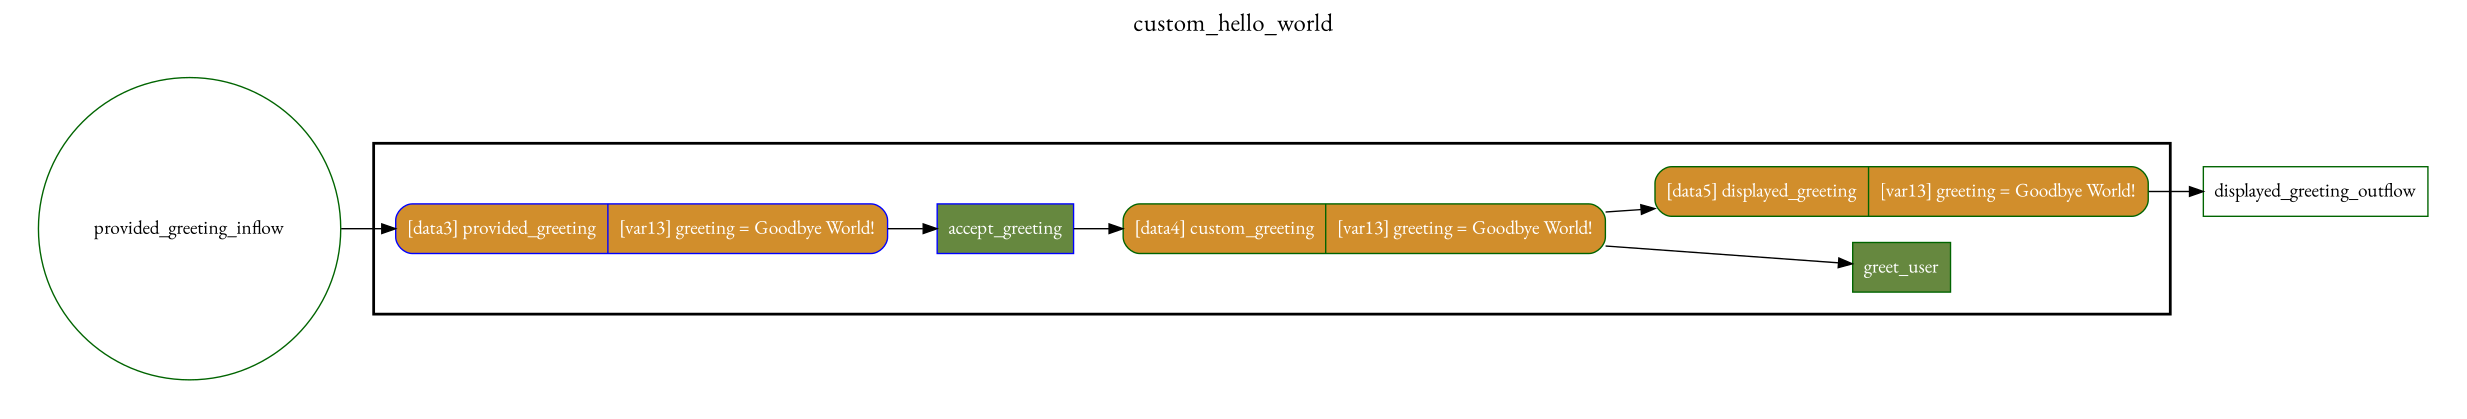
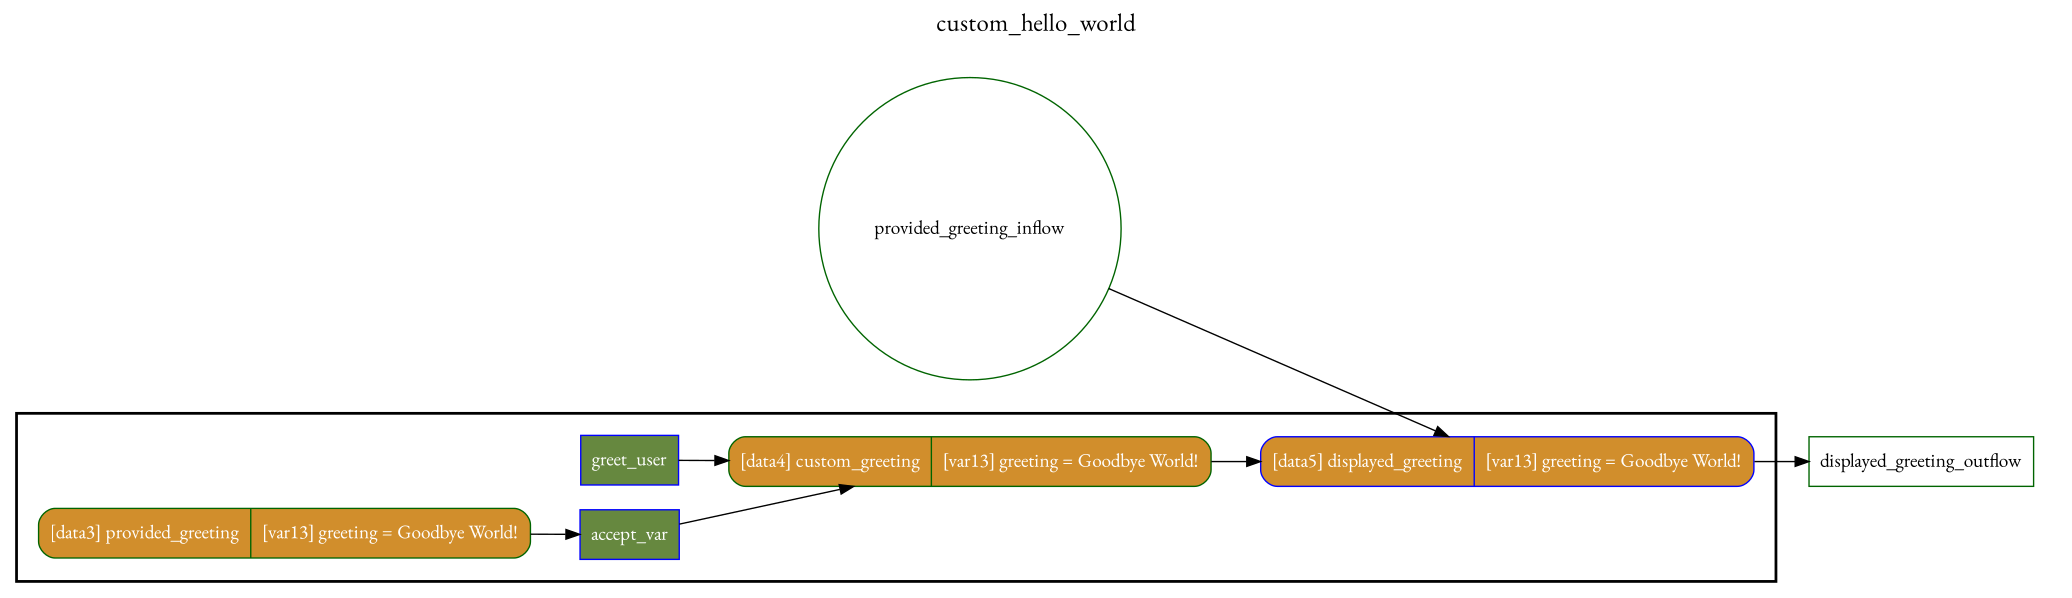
(1902, 192) -> (1507, 462)
(361, 229) -> (1272, 360)
(642, 229) -> (285, 533)
(1005, 229) -> (630, 535)
(1722, 254) -> (697, 460)
(1902, 267) -> (630, 460)
